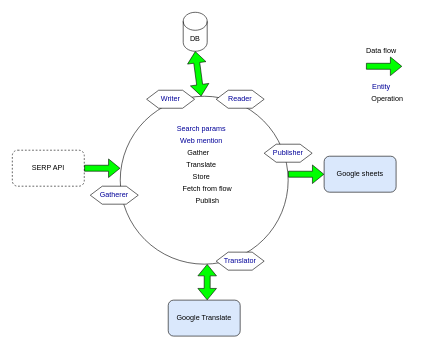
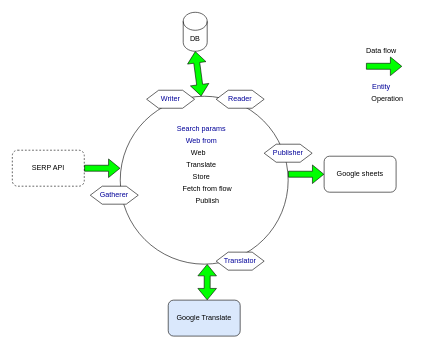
(202, 141) -> (202, 141)
(199, 153) -> (199, 153)
(360, 174) -> (360, 174)
